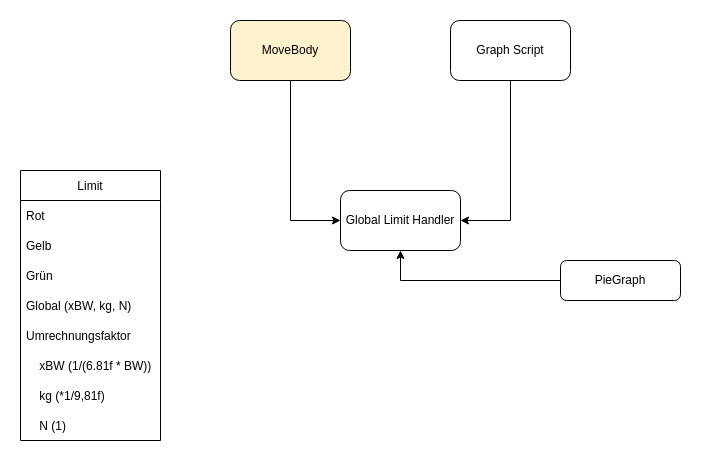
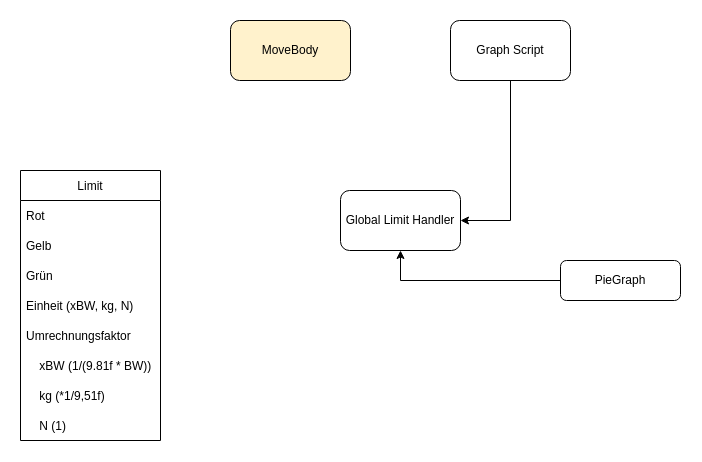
(291, 172) -> none
(79, 306) -> (82, 306)
(87, 366) -> (87, 366)
(67, 396) -> (67, 396)
